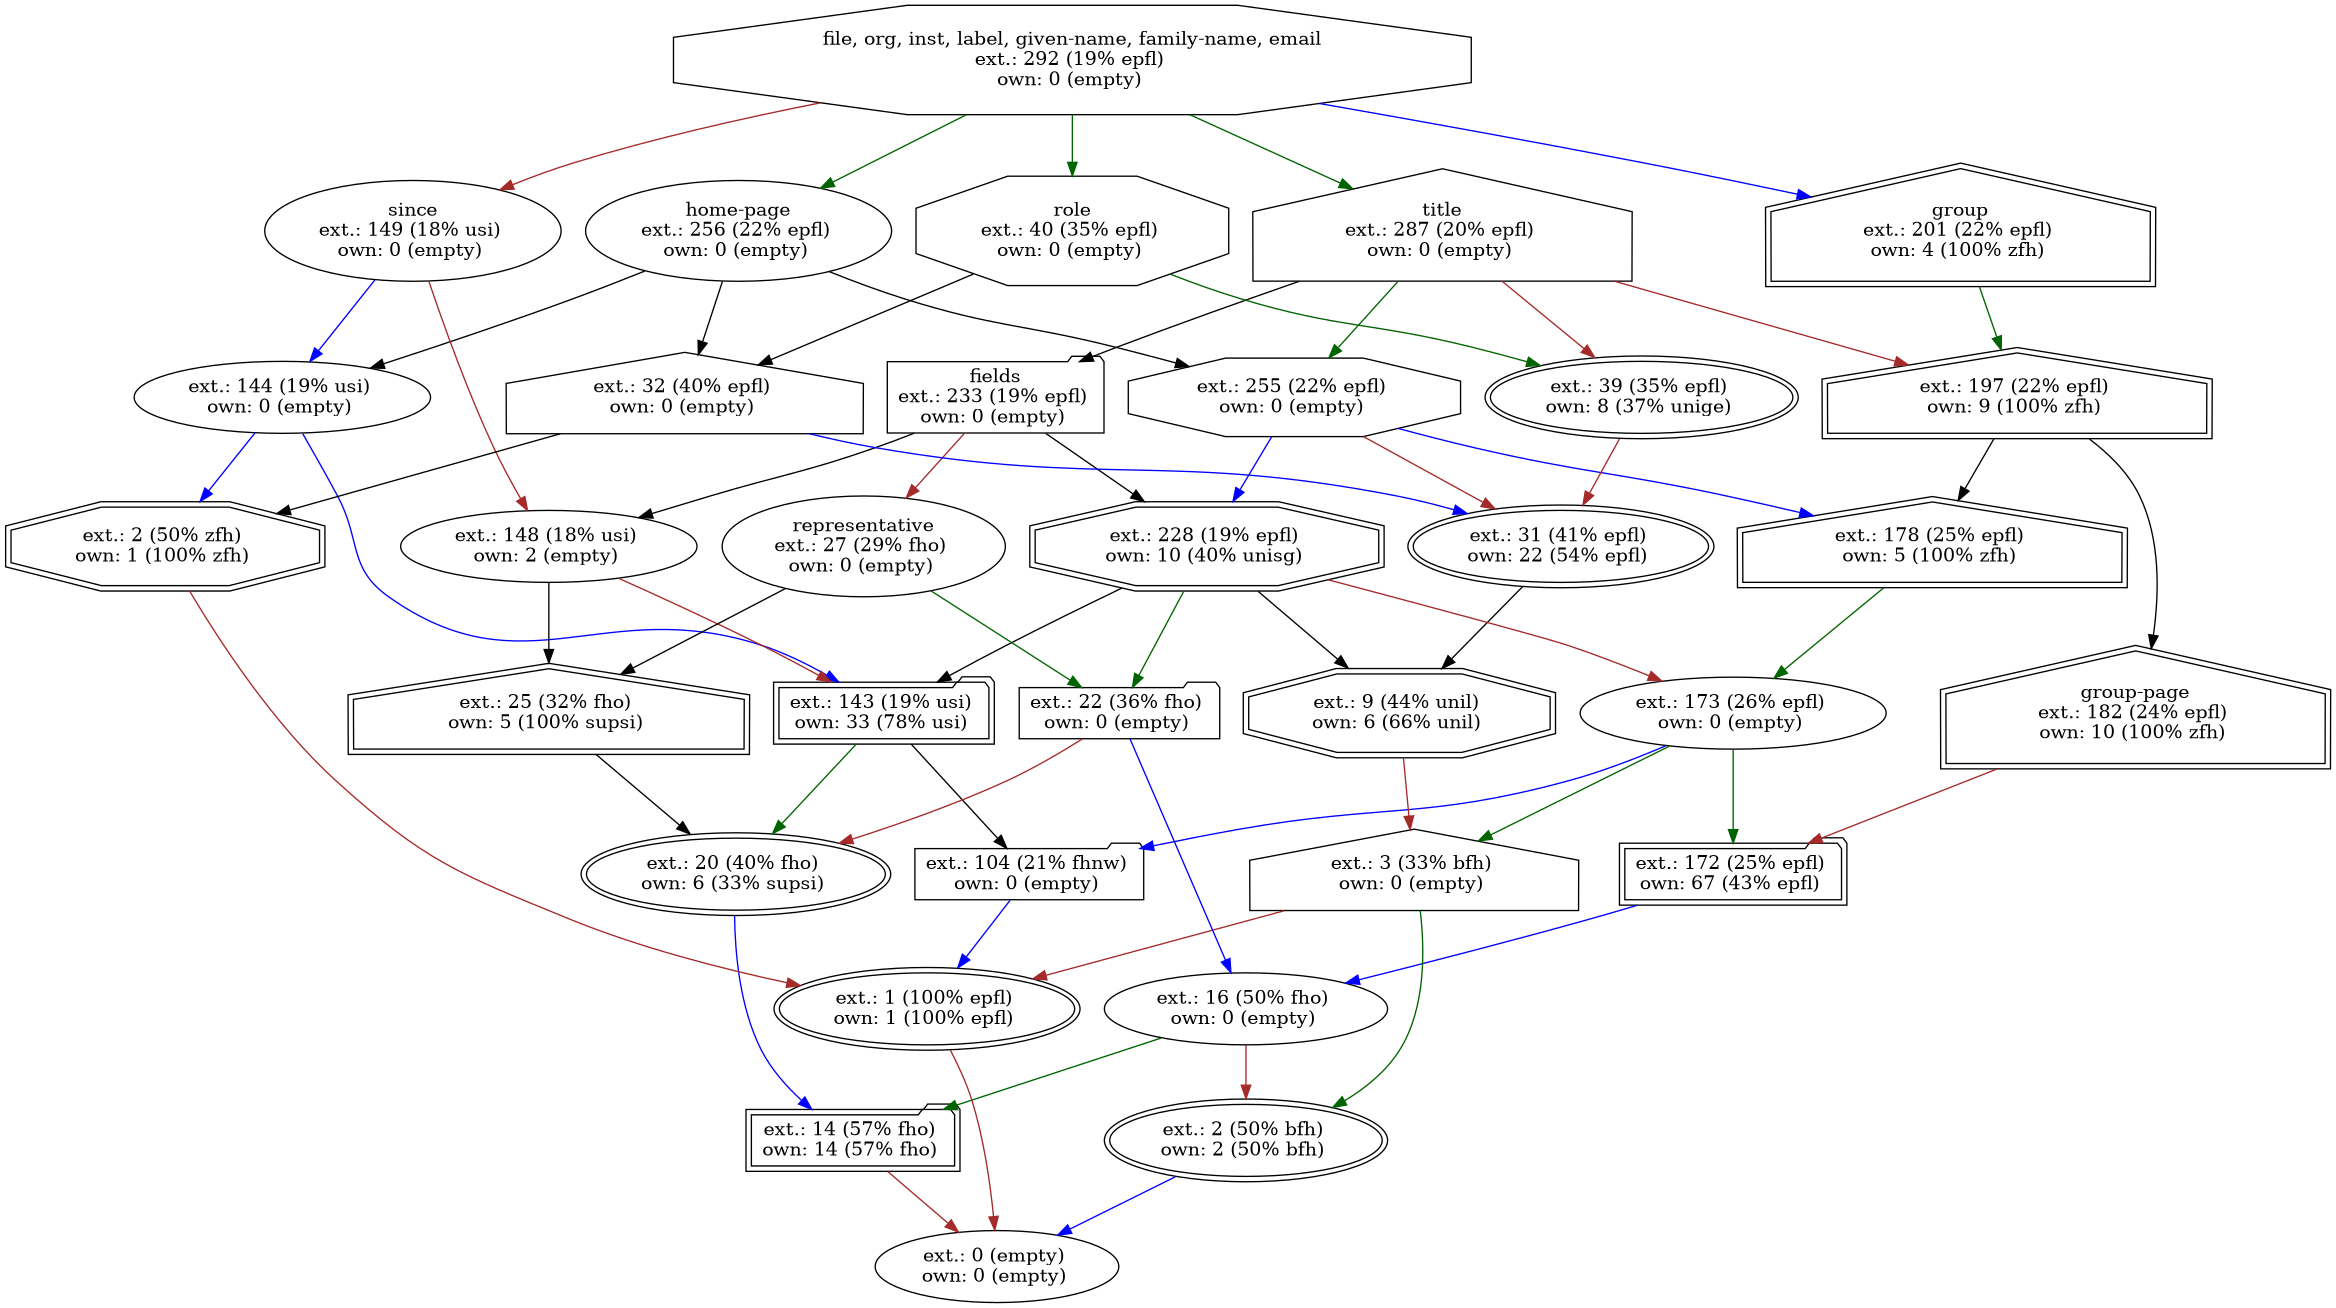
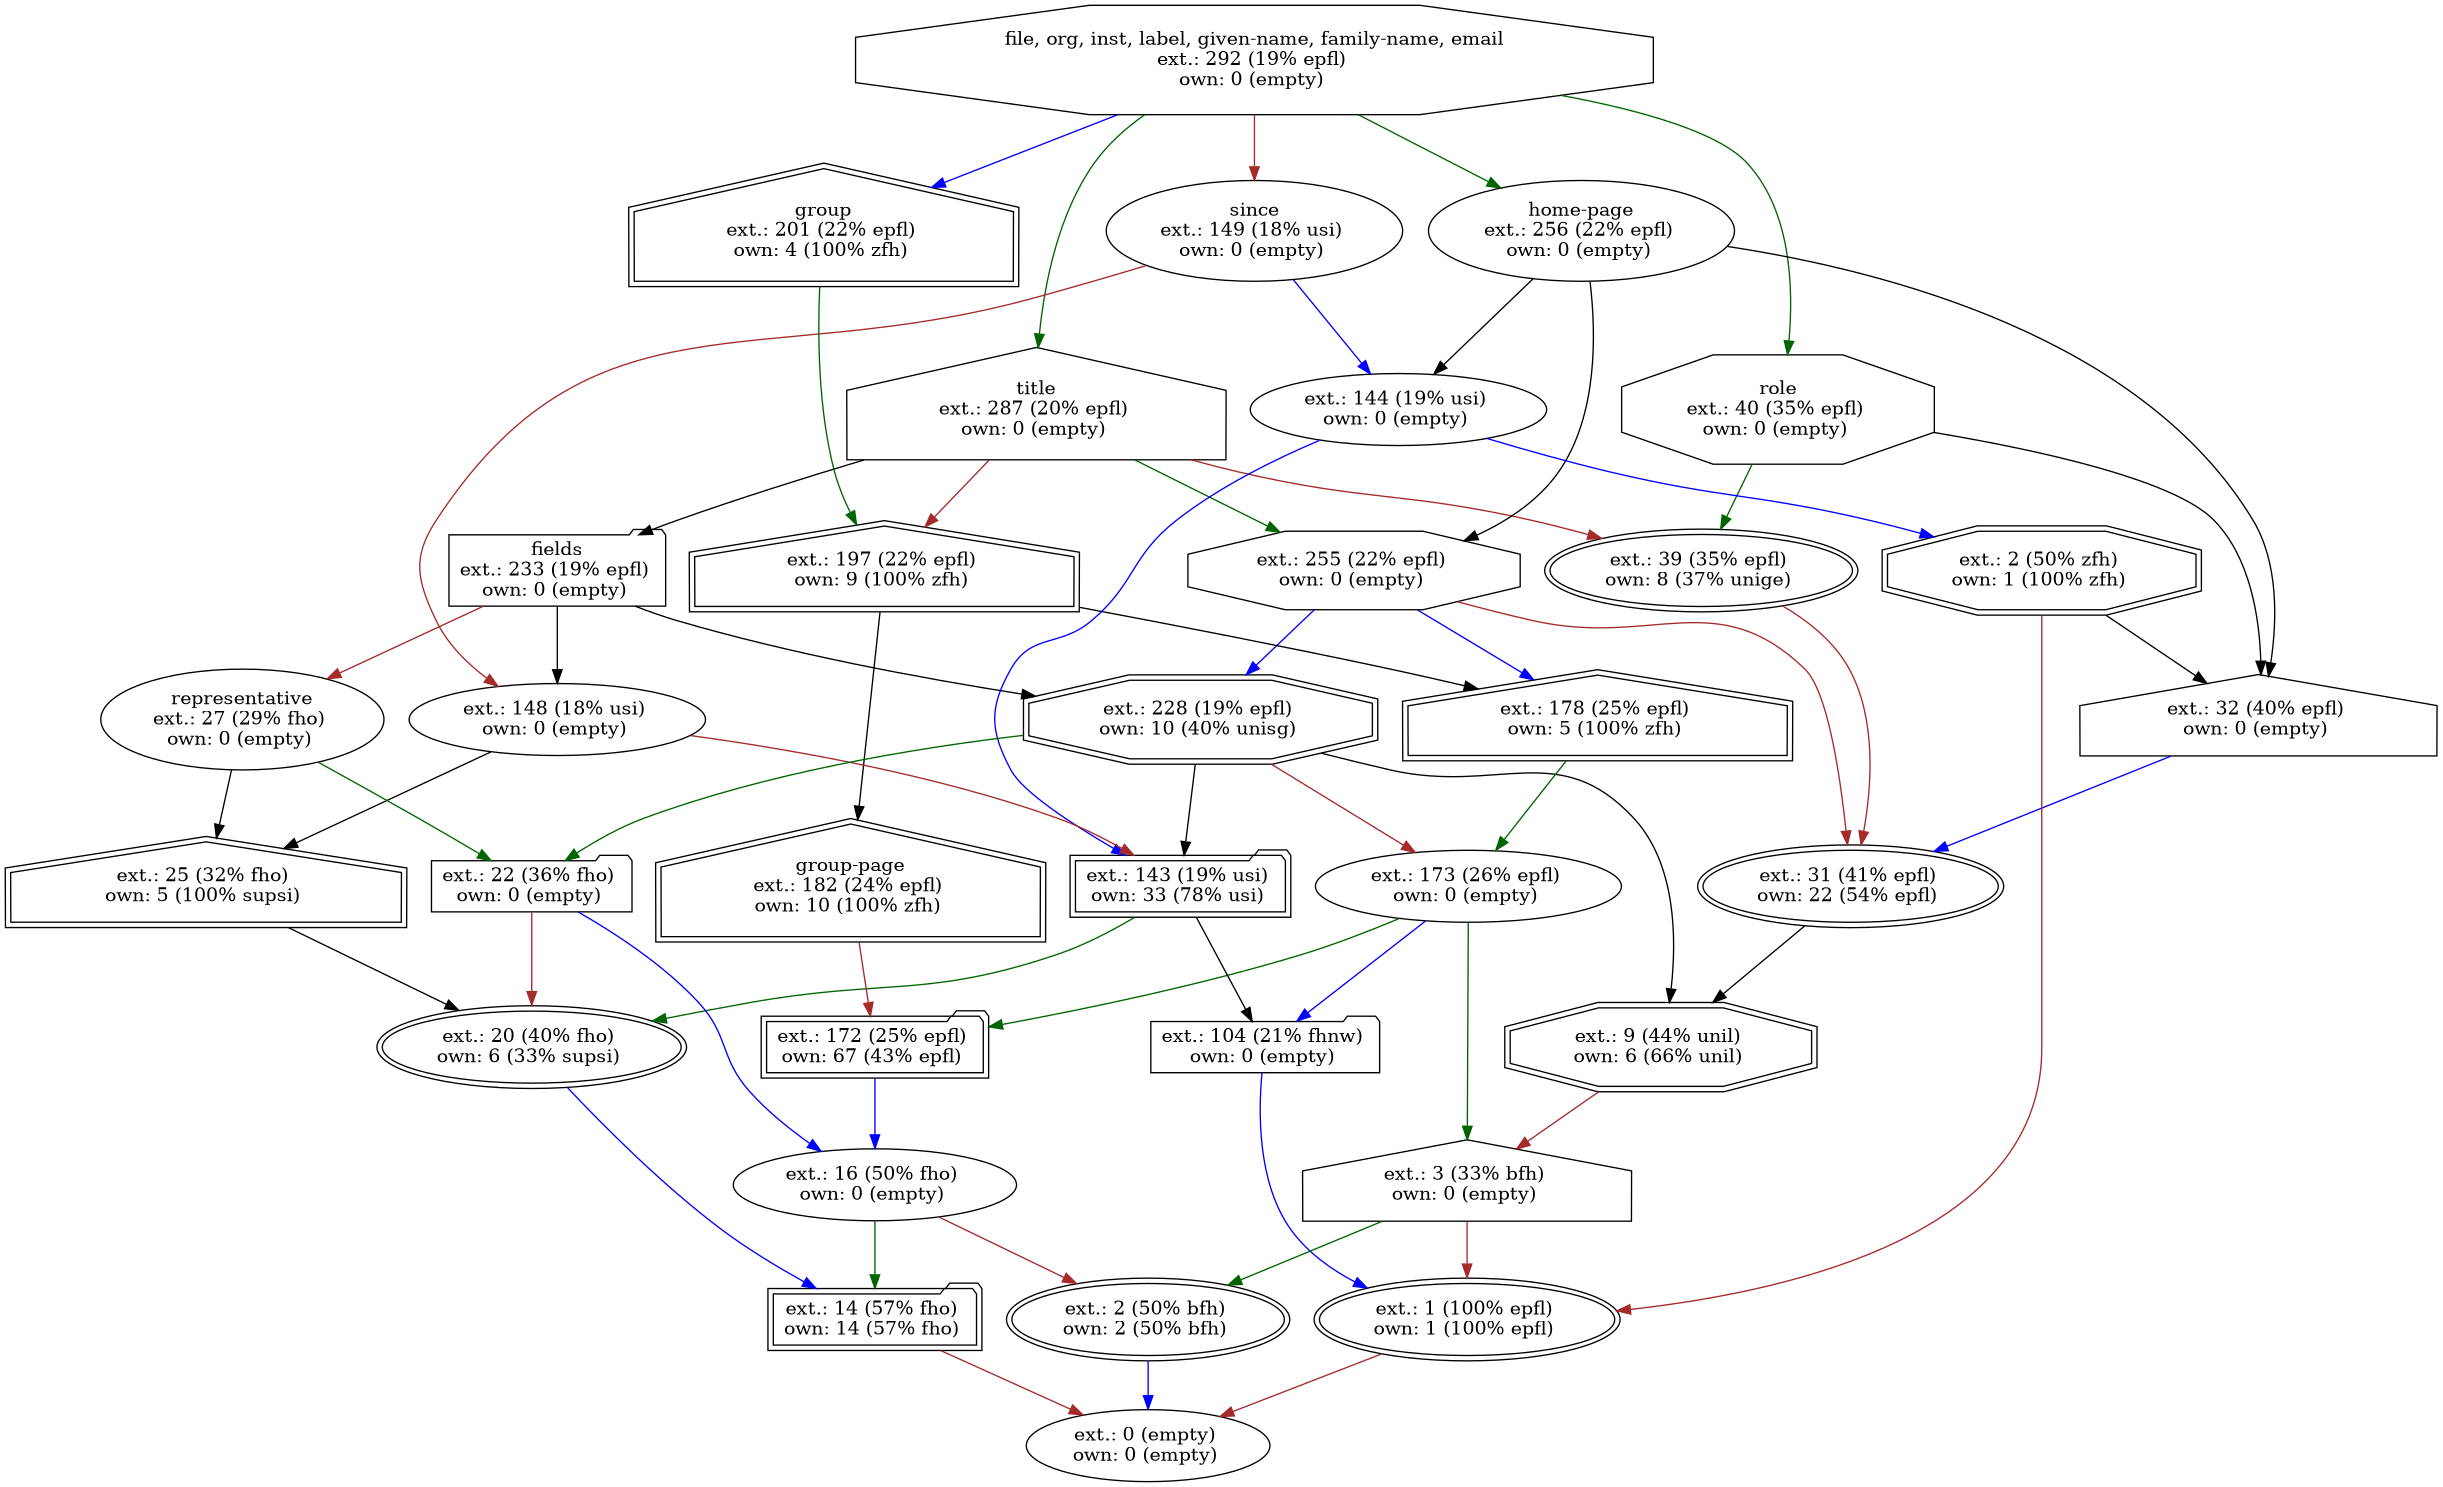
(425, 472) -> (2151, 646)
(549, 546) -> (557, 719)
